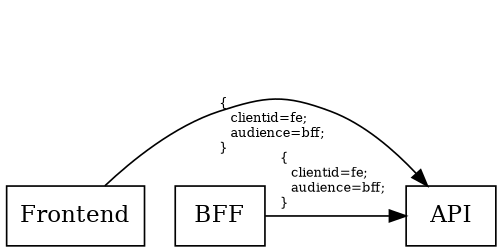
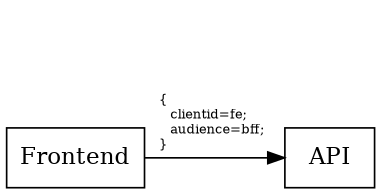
(220, 216) -> none
